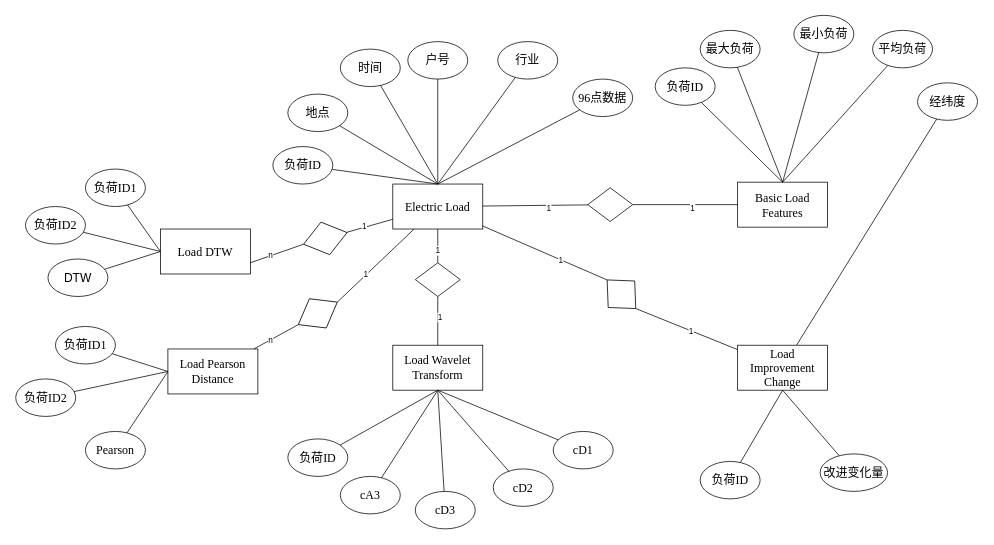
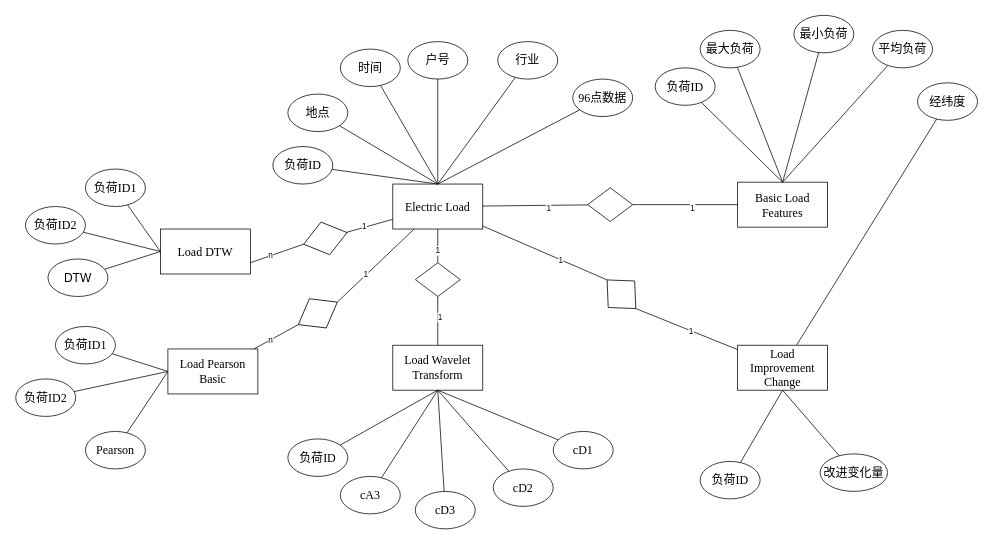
(213, 372) -> (213, 372)
